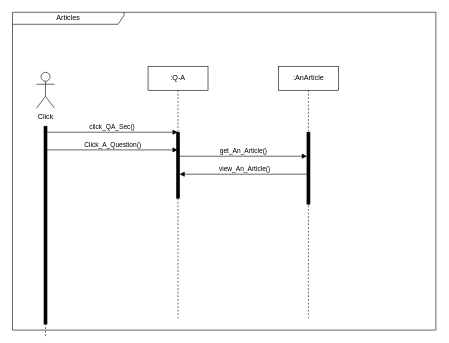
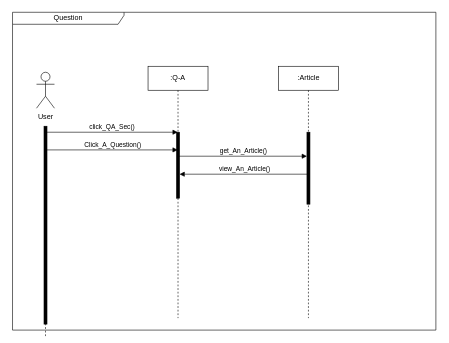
(68, 18) -> (68, 18)
(309, 78) -> (309, 78)
(46, 117) -> (46, 117)
